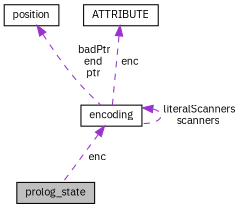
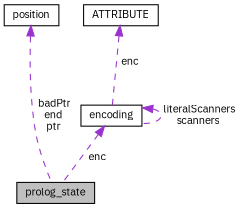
(70, 72) -> (33, 111)
